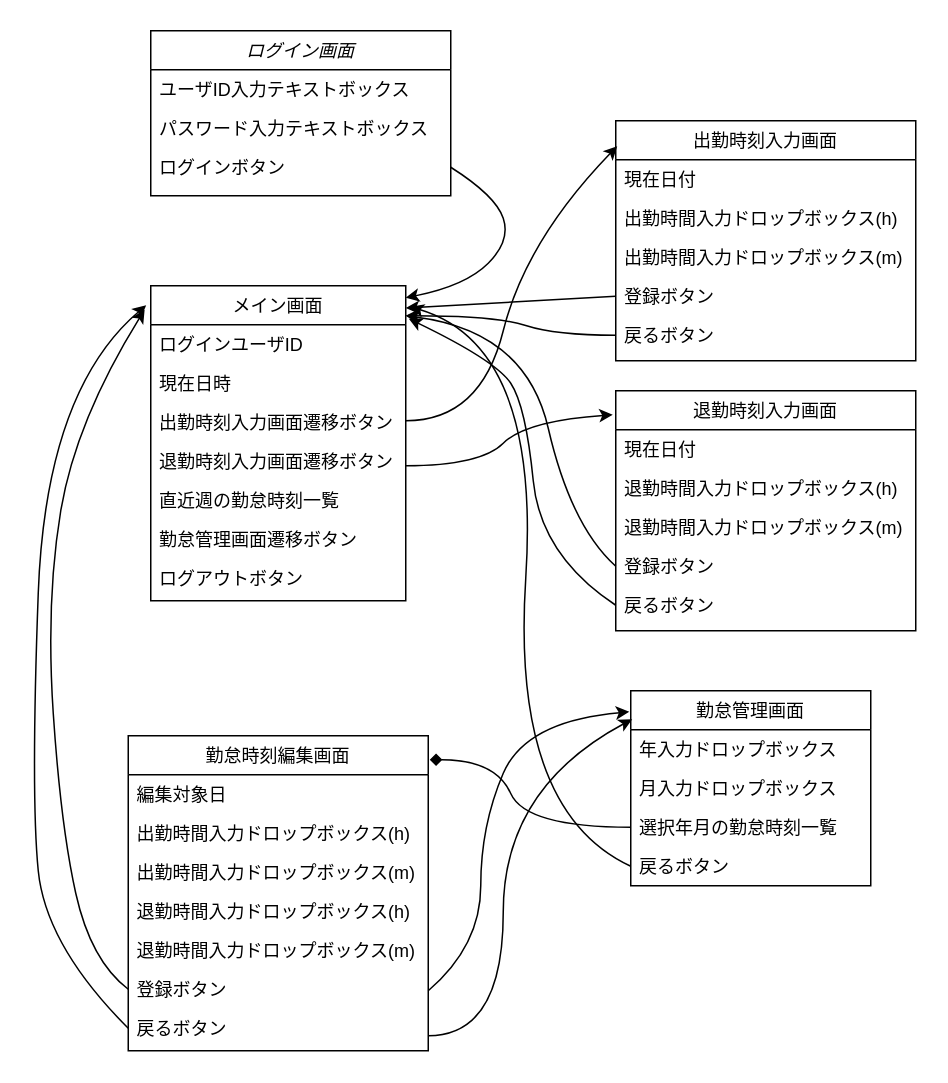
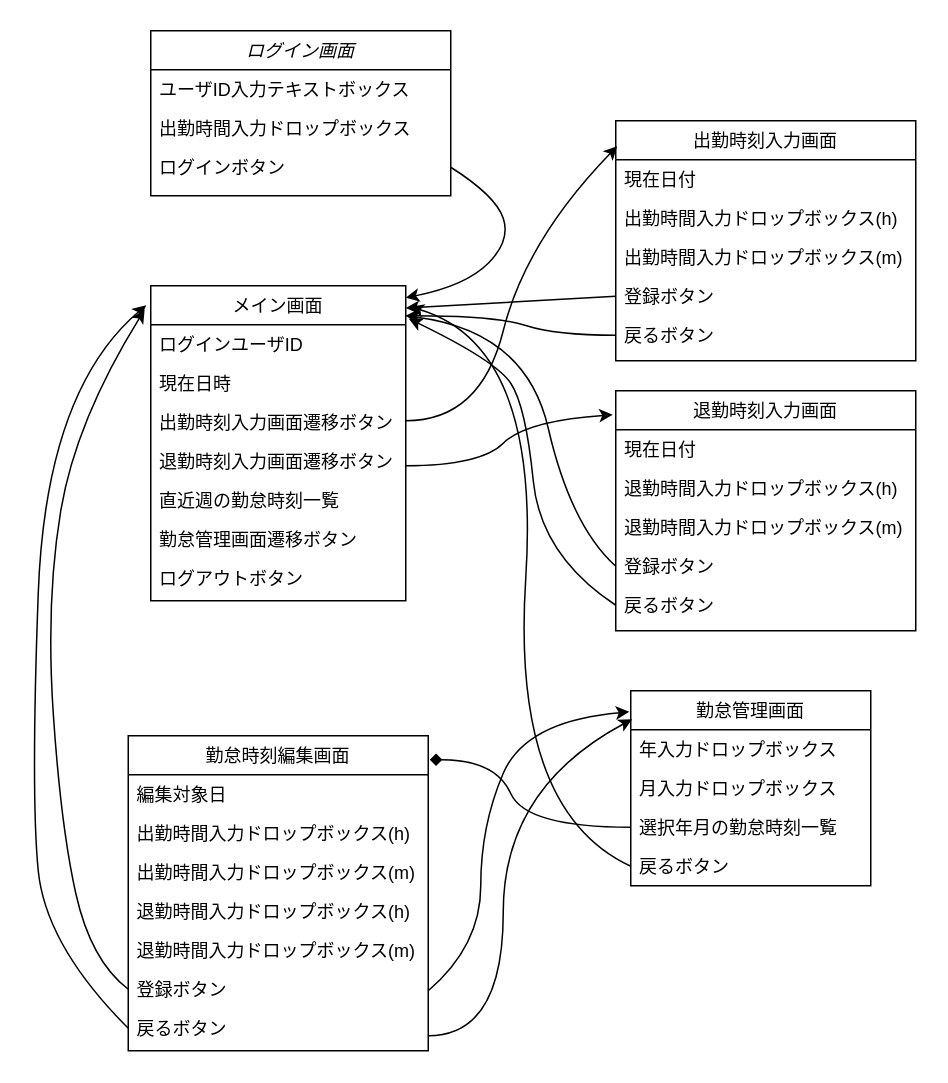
(294, 129) -> (285, 129)
